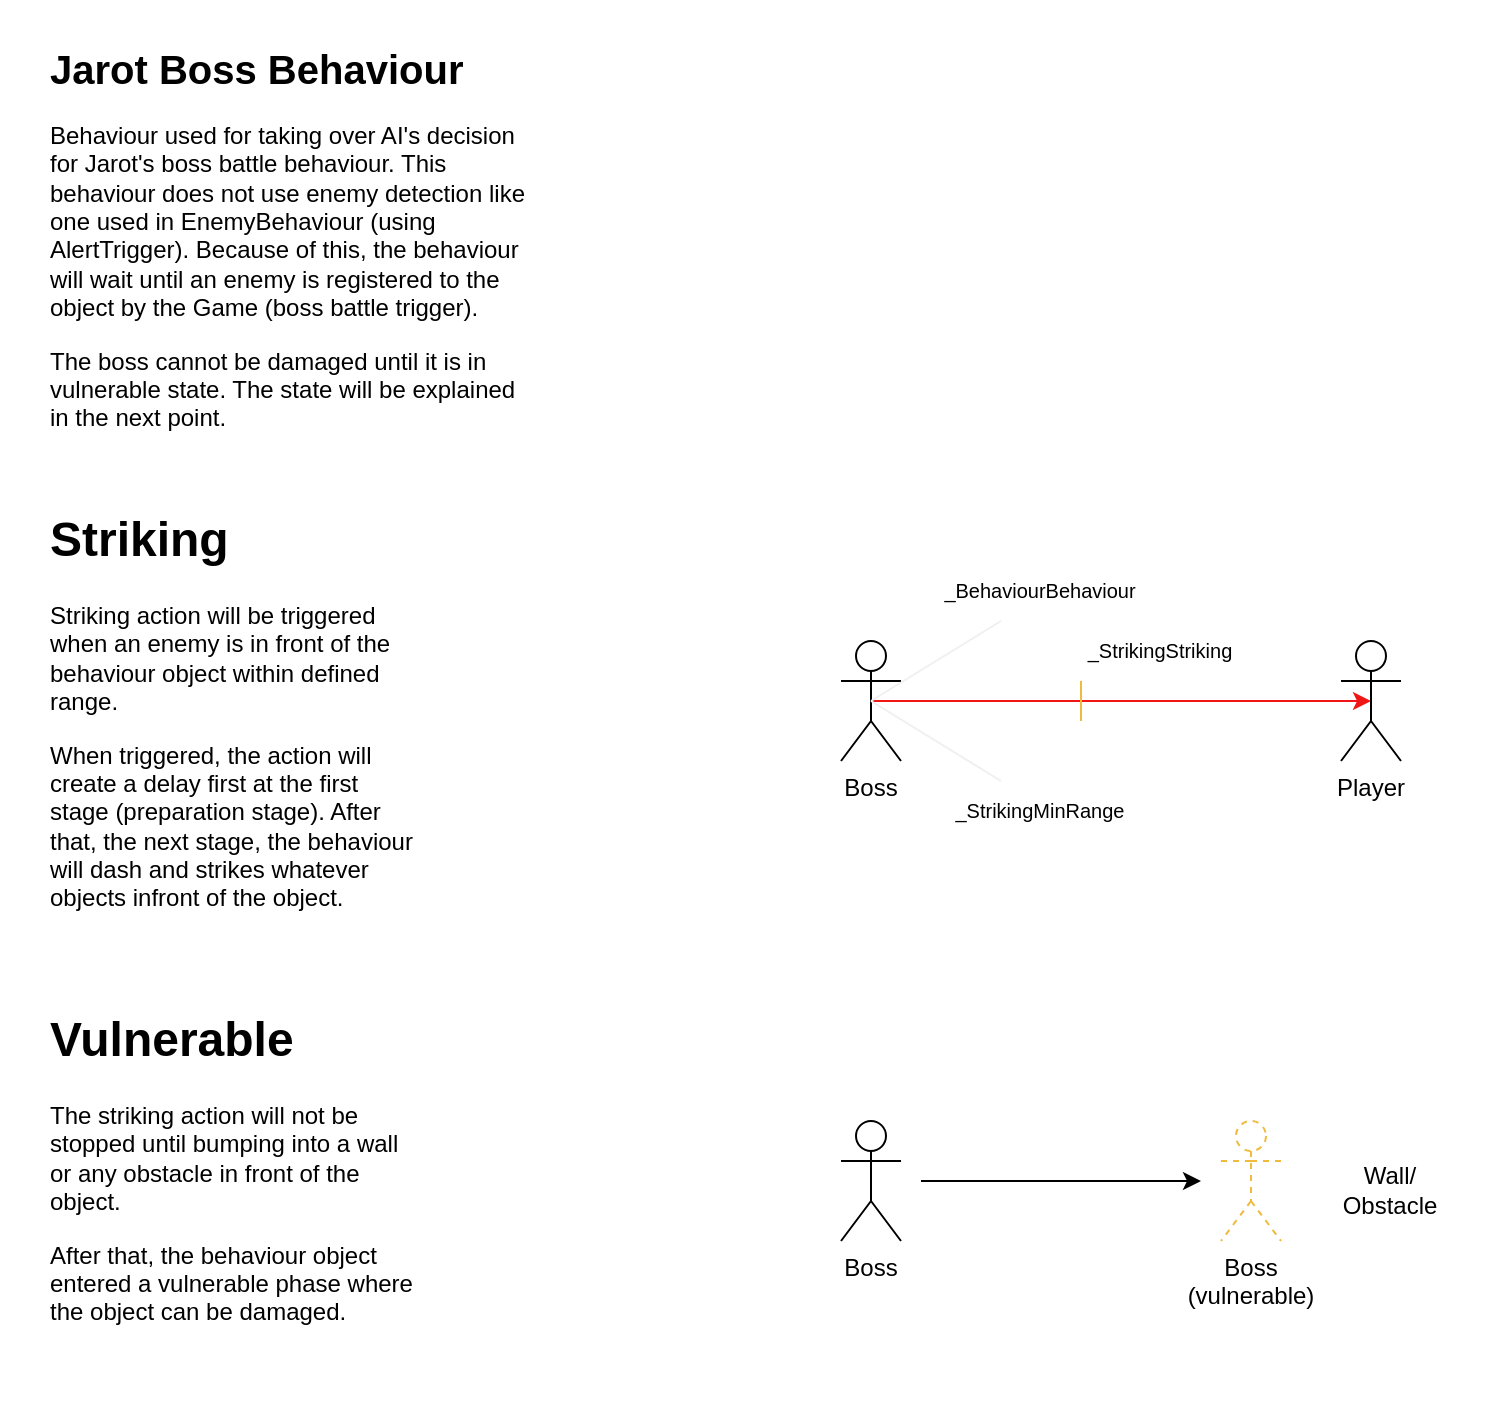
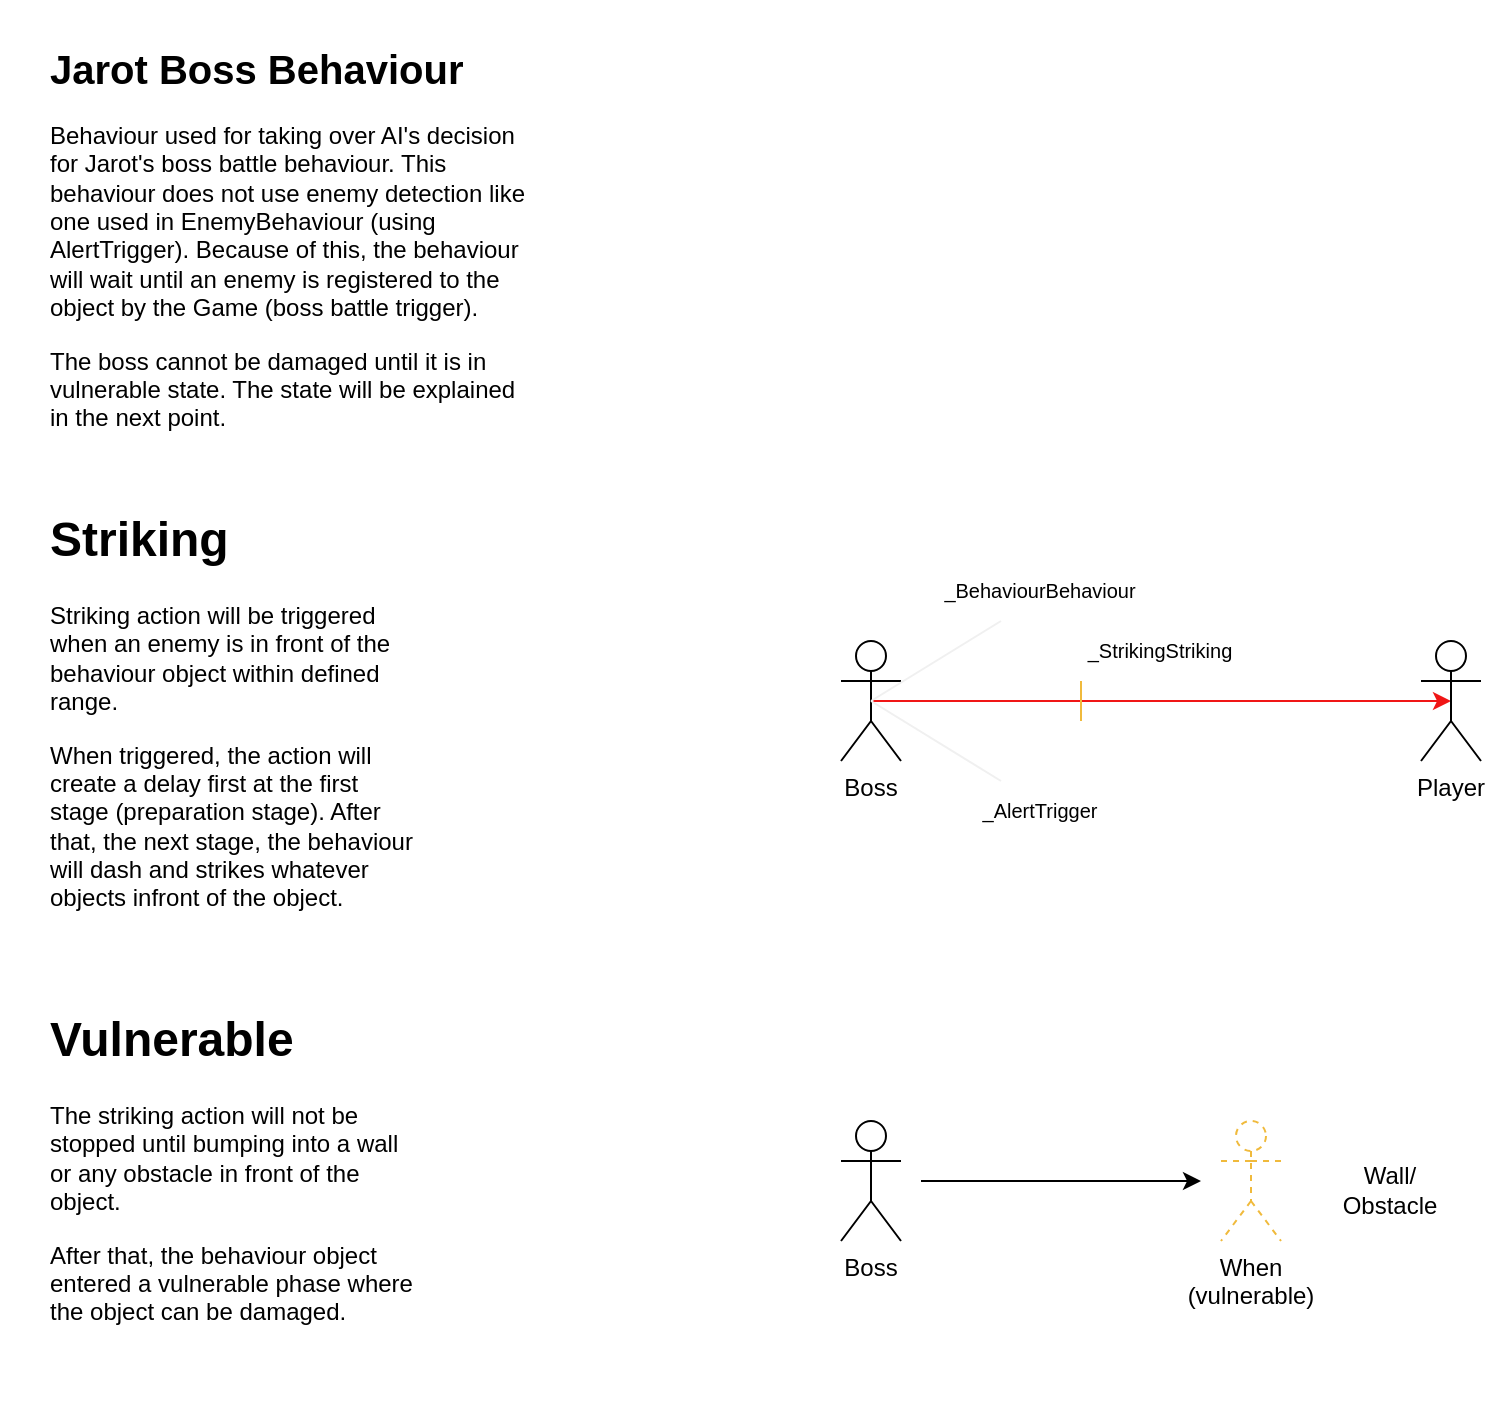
(1371, 701) -> (1451, 701)
(1041, 811) -> (1041, 811)
(1252, 1284) -> (1252, 1284)
